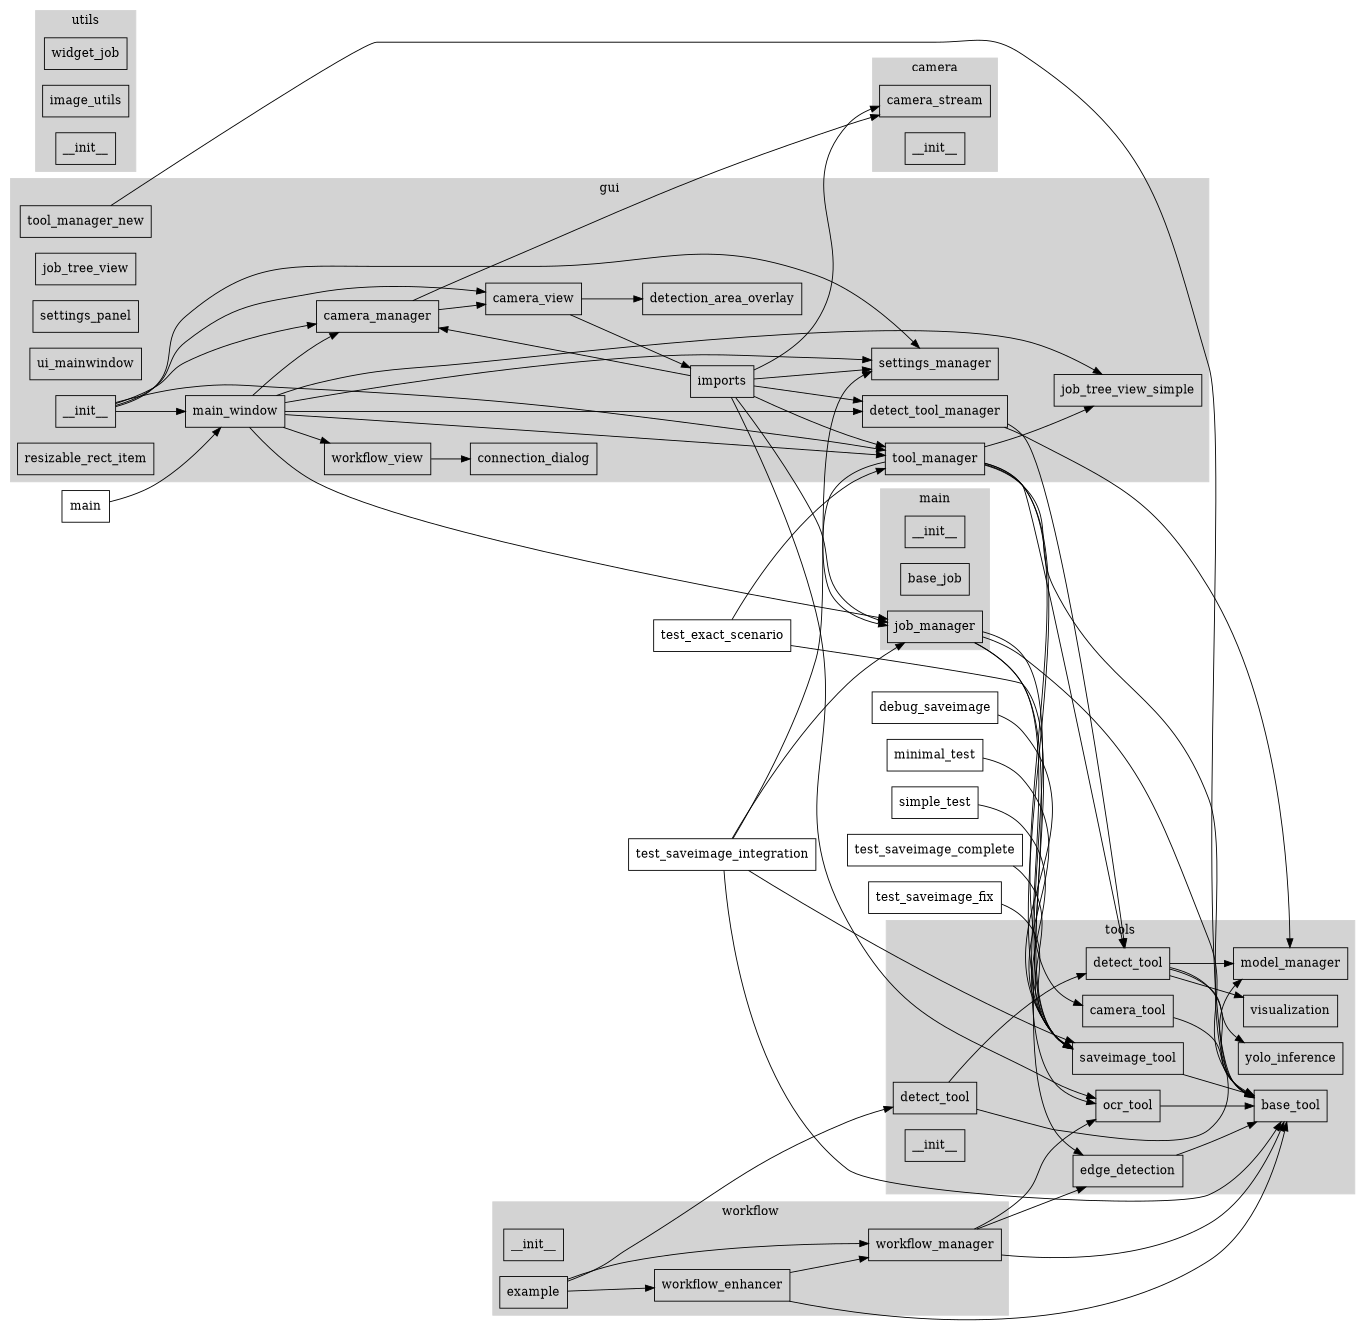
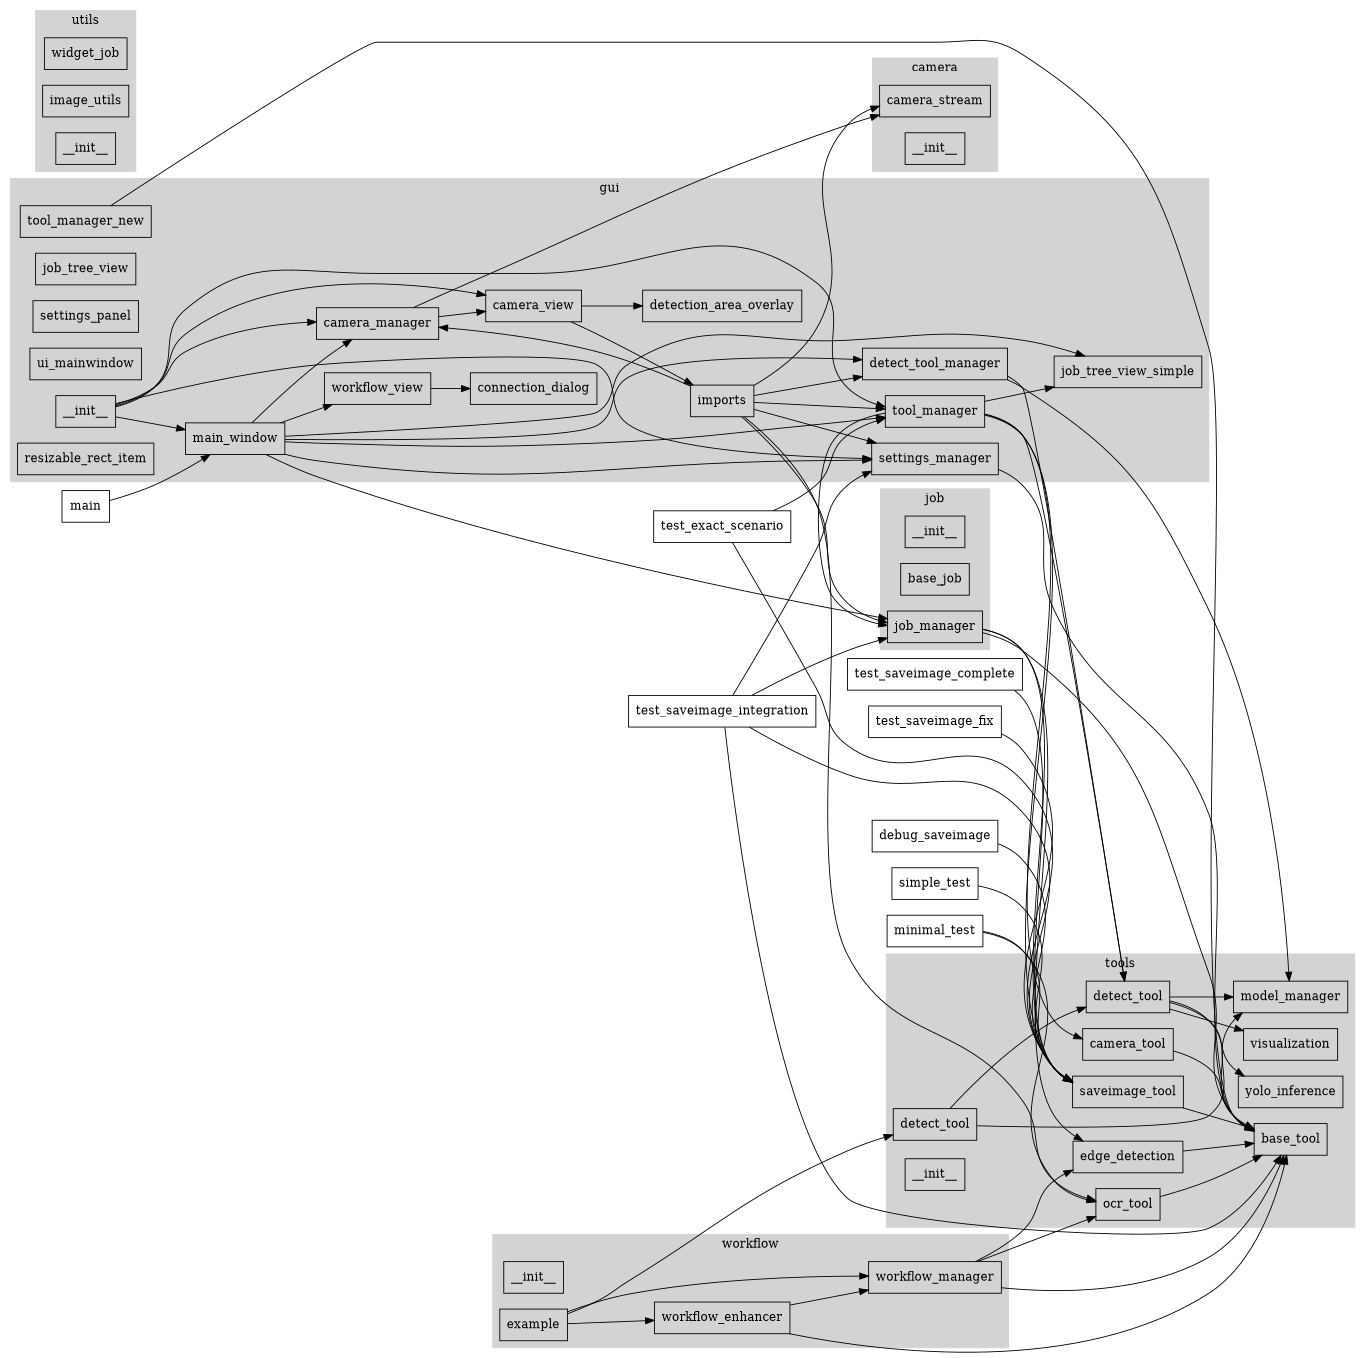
(935, 499) -> (935, 499)
(1183, 749) -> (1187, 771)
(1035, 871) -> (1035, 1086)
